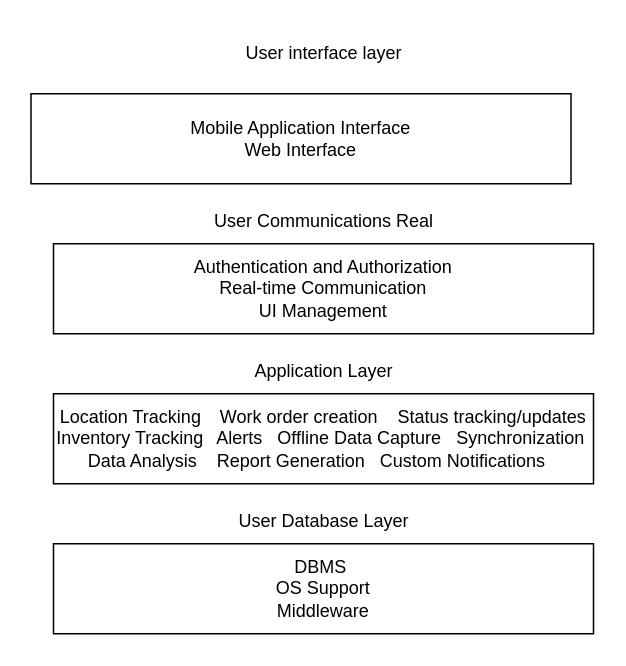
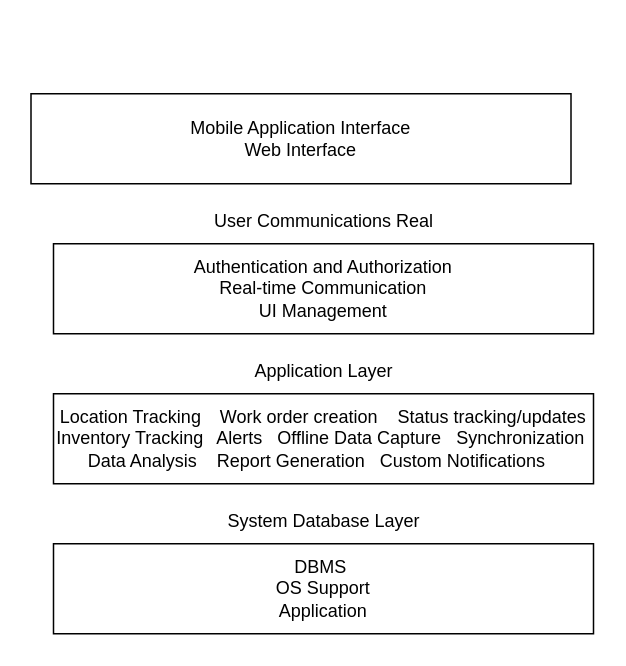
(323, 53) -> none
(324, 521) -> (324, 521)
(323, 589) -> (323, 589)
